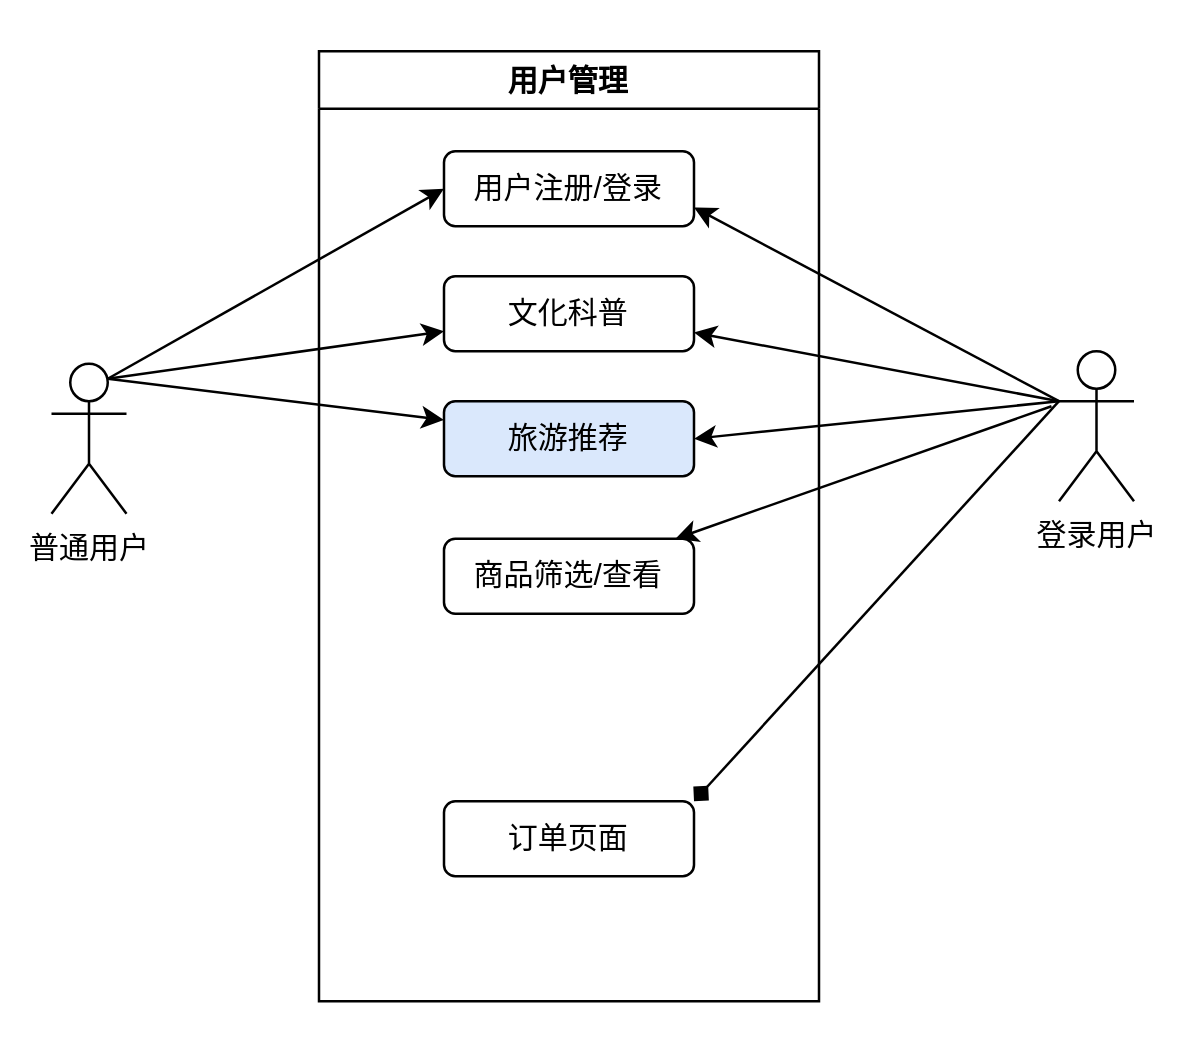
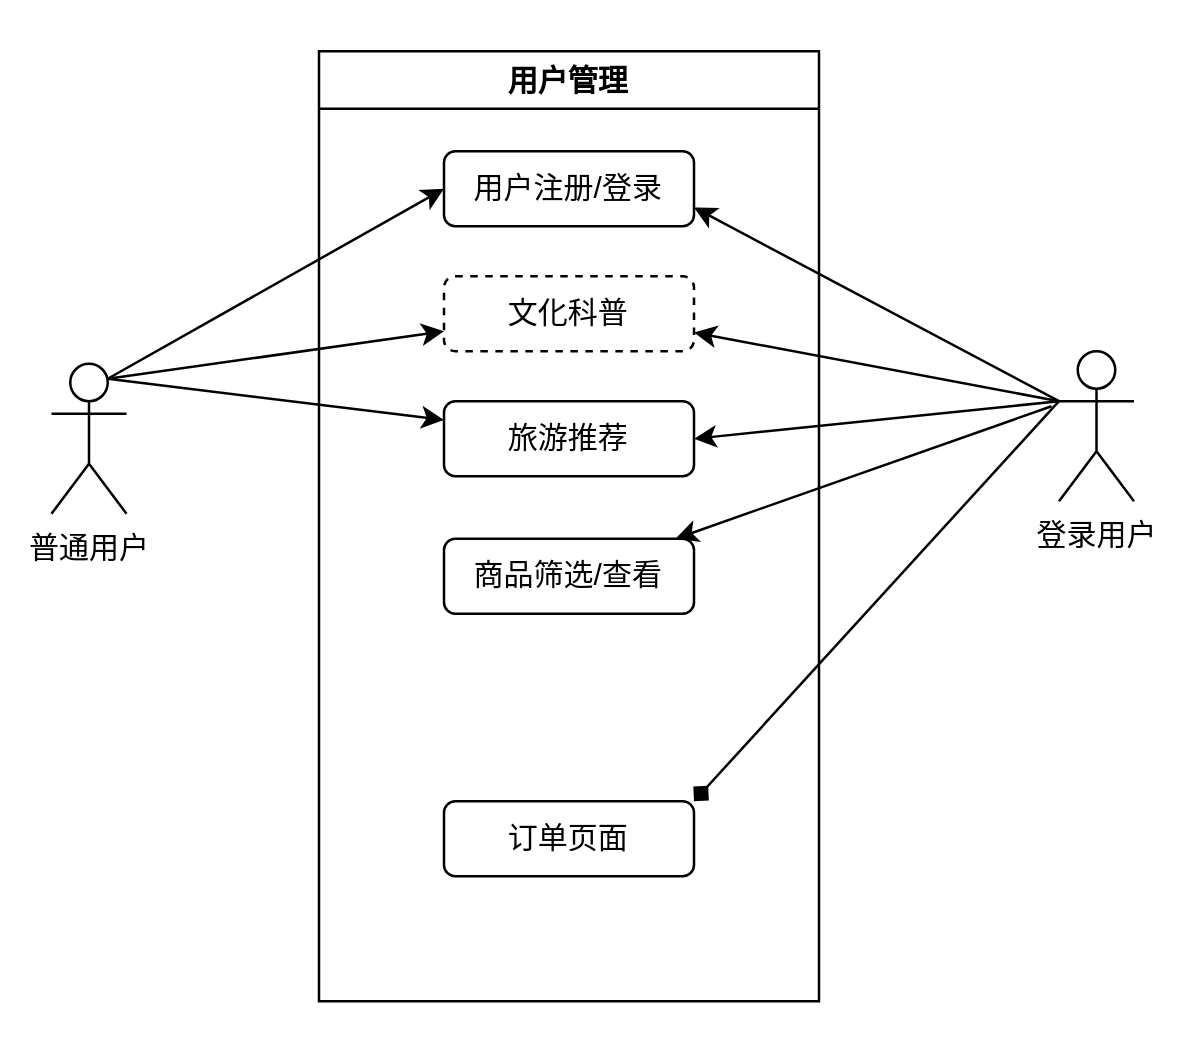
(569, 314) -> (569, 314)
(569, 439) -> (569, 439)
